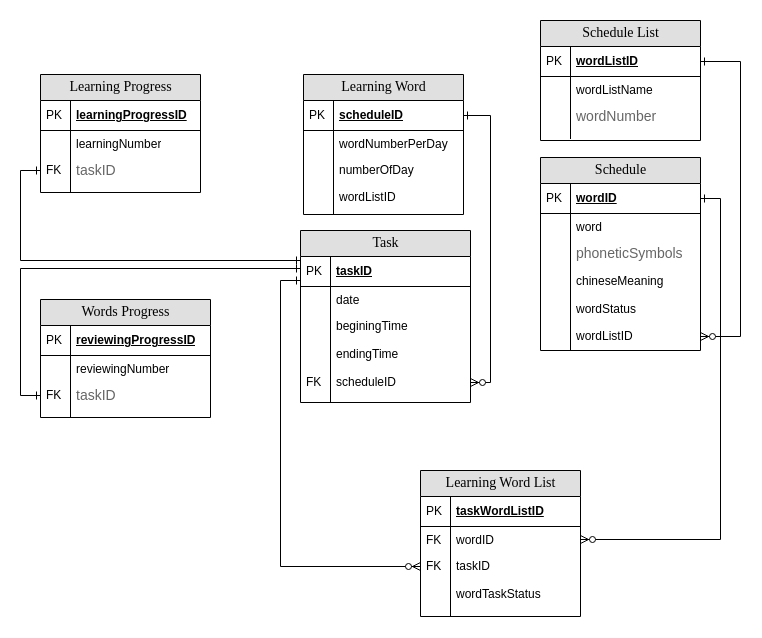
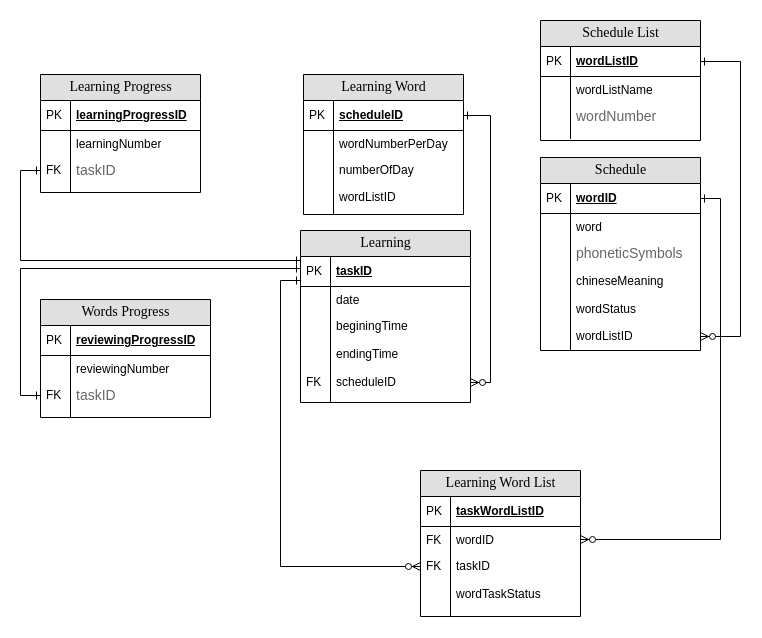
(386, 244) -> (386, 244)
